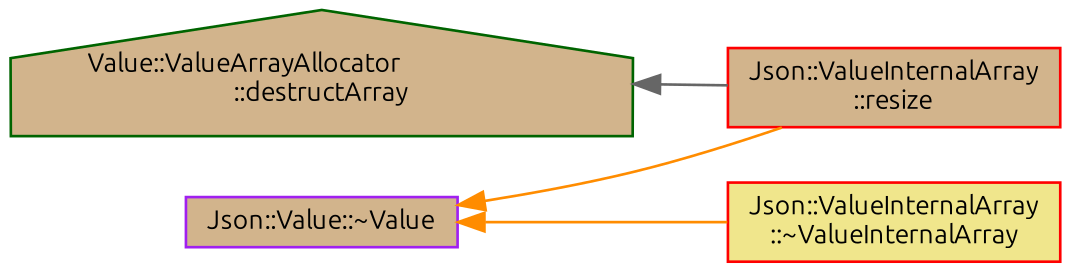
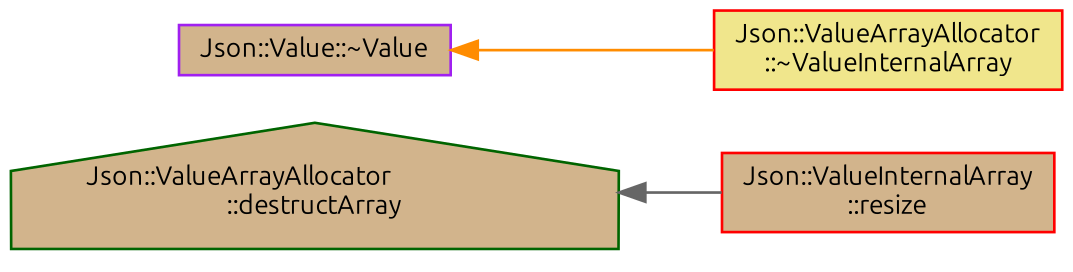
(322, 80) -> (315, 193)
(635, 172) -> none
(894, 222) -> (888, 50)
